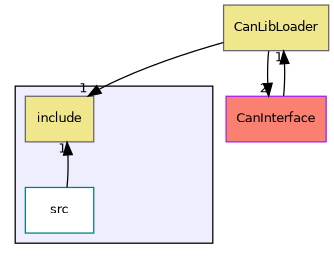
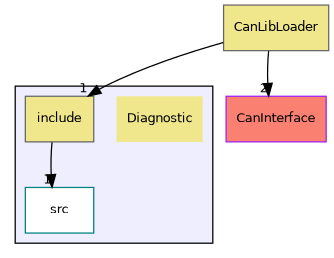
(285, 80) -> none
none -> (160, 119)
(68, 171) -> (51, 158)
